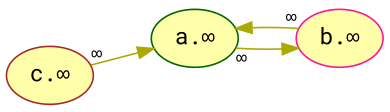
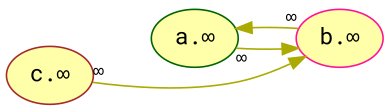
(115, 59) -> (193, 87)
